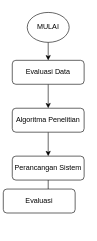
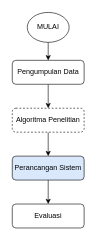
(48, 72) -> (48, 72)
(48, 120) -> (48, 120)
(48, 168) -> (48, 168)
(39, 201) -> (48, 216)
